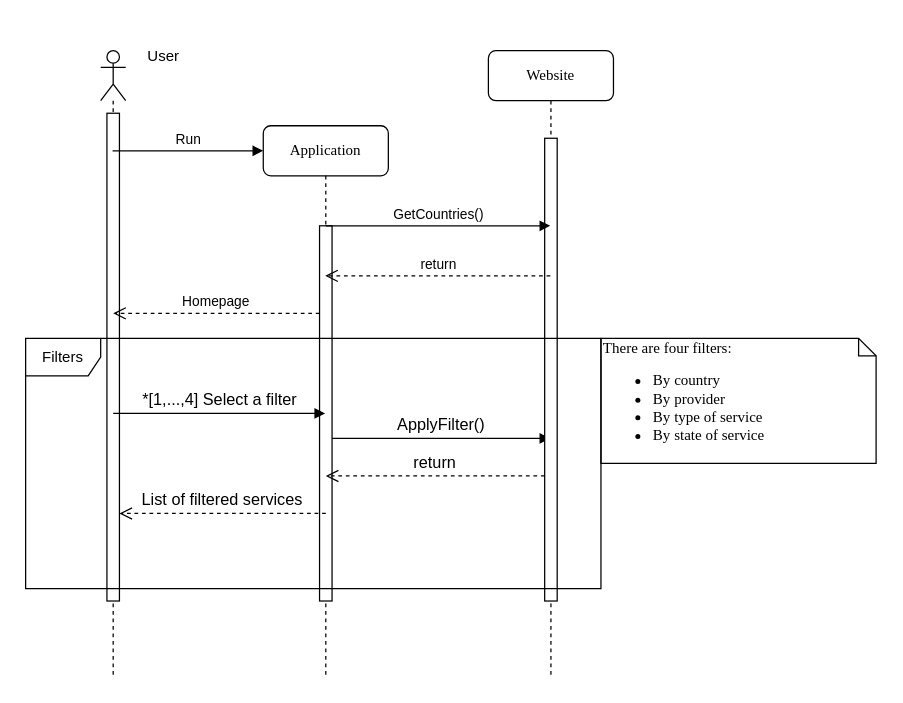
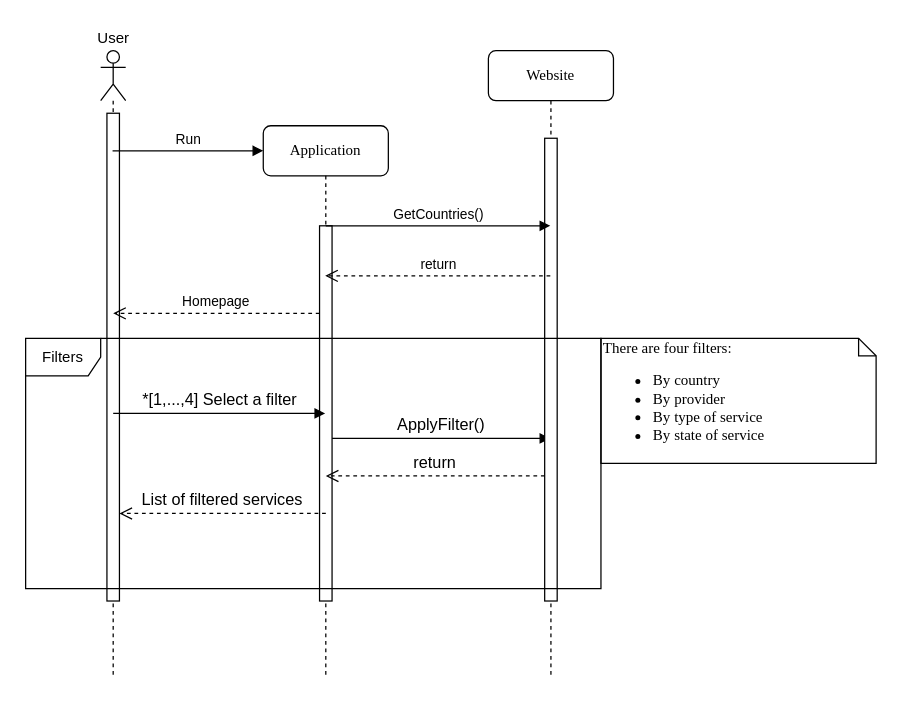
(163, 57) -> (113, 38)
